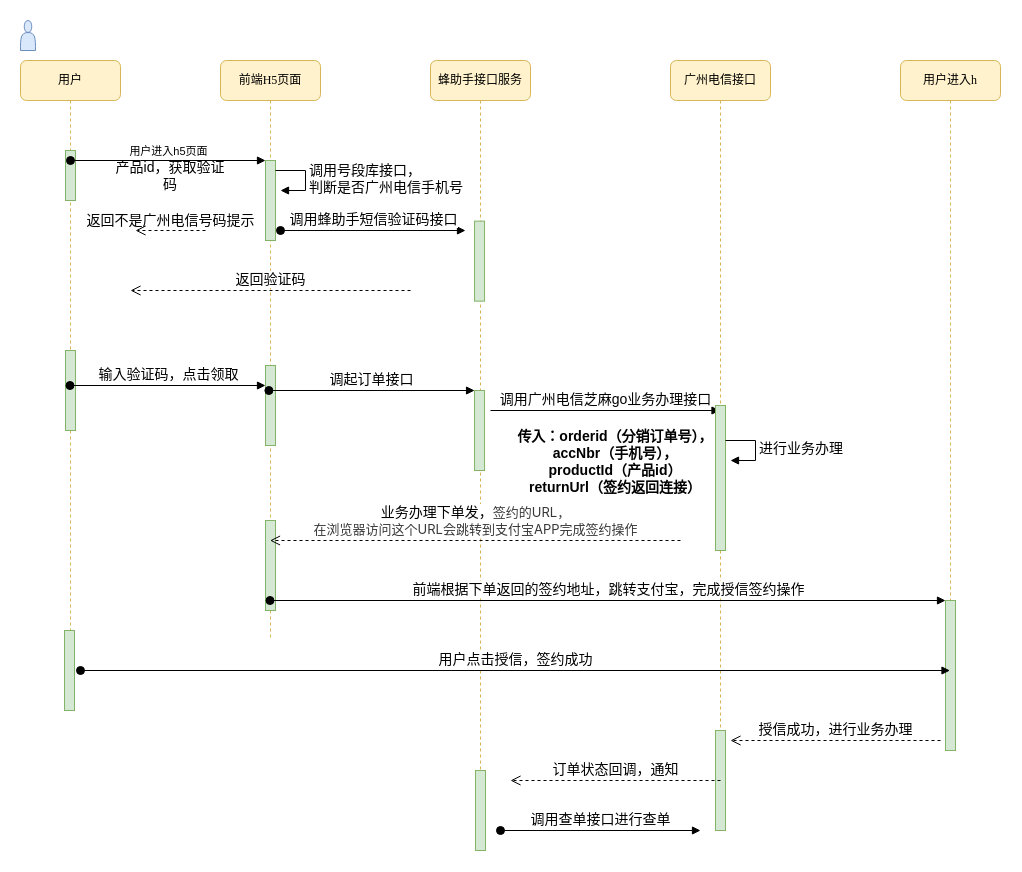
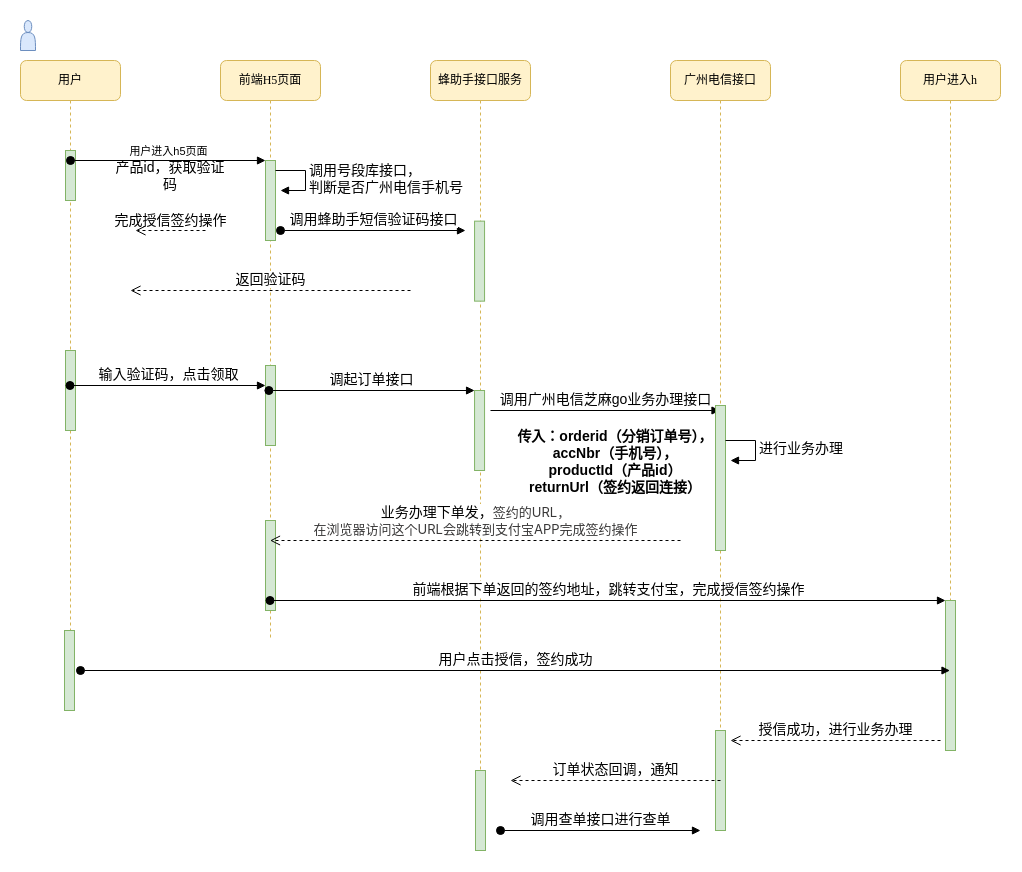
(171, 221) -> (171, 221)
